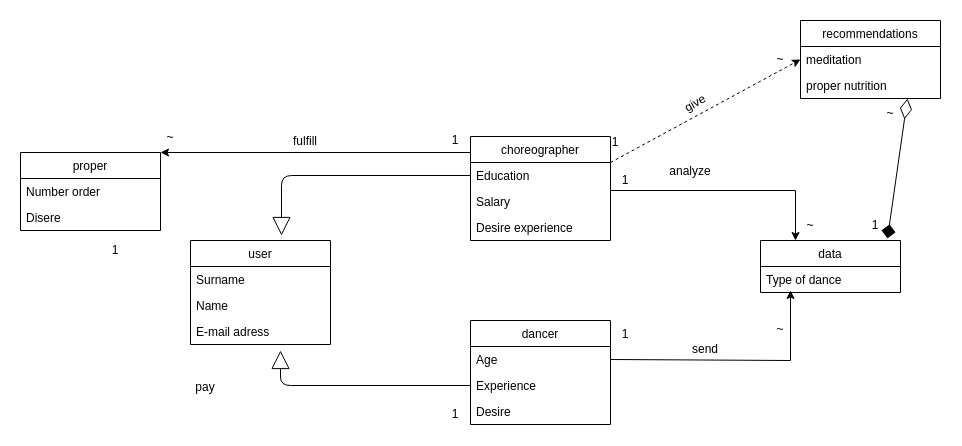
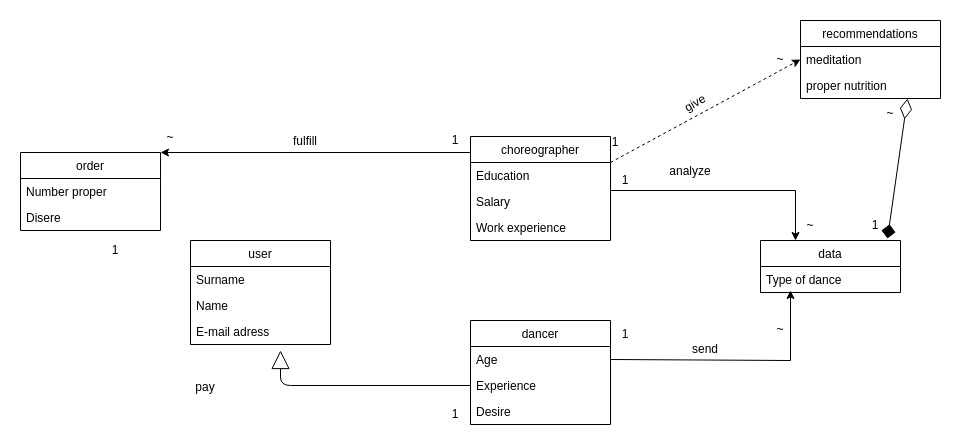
(90, 166) -> (90, 166)
(361, 176) -> none
(65, 192) -> (68, 192)
(528, 228) -> (523, 228)
